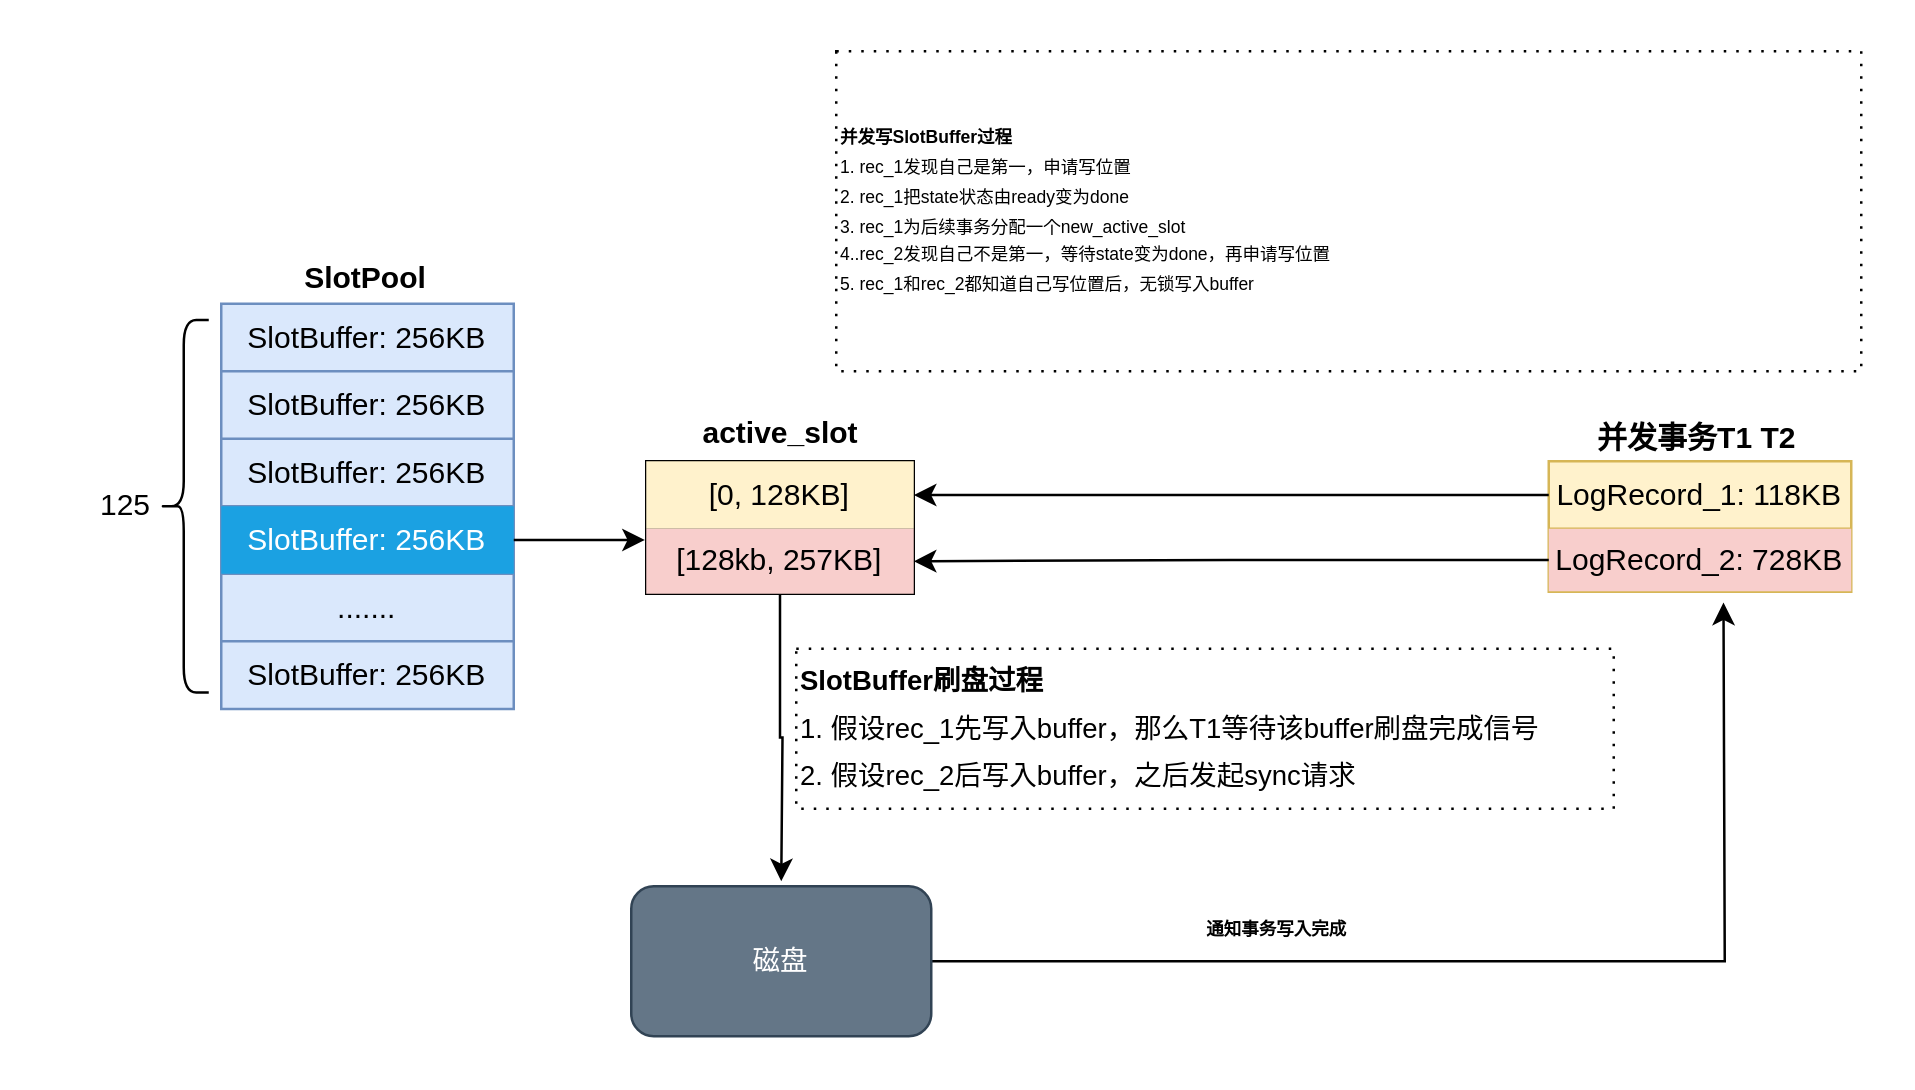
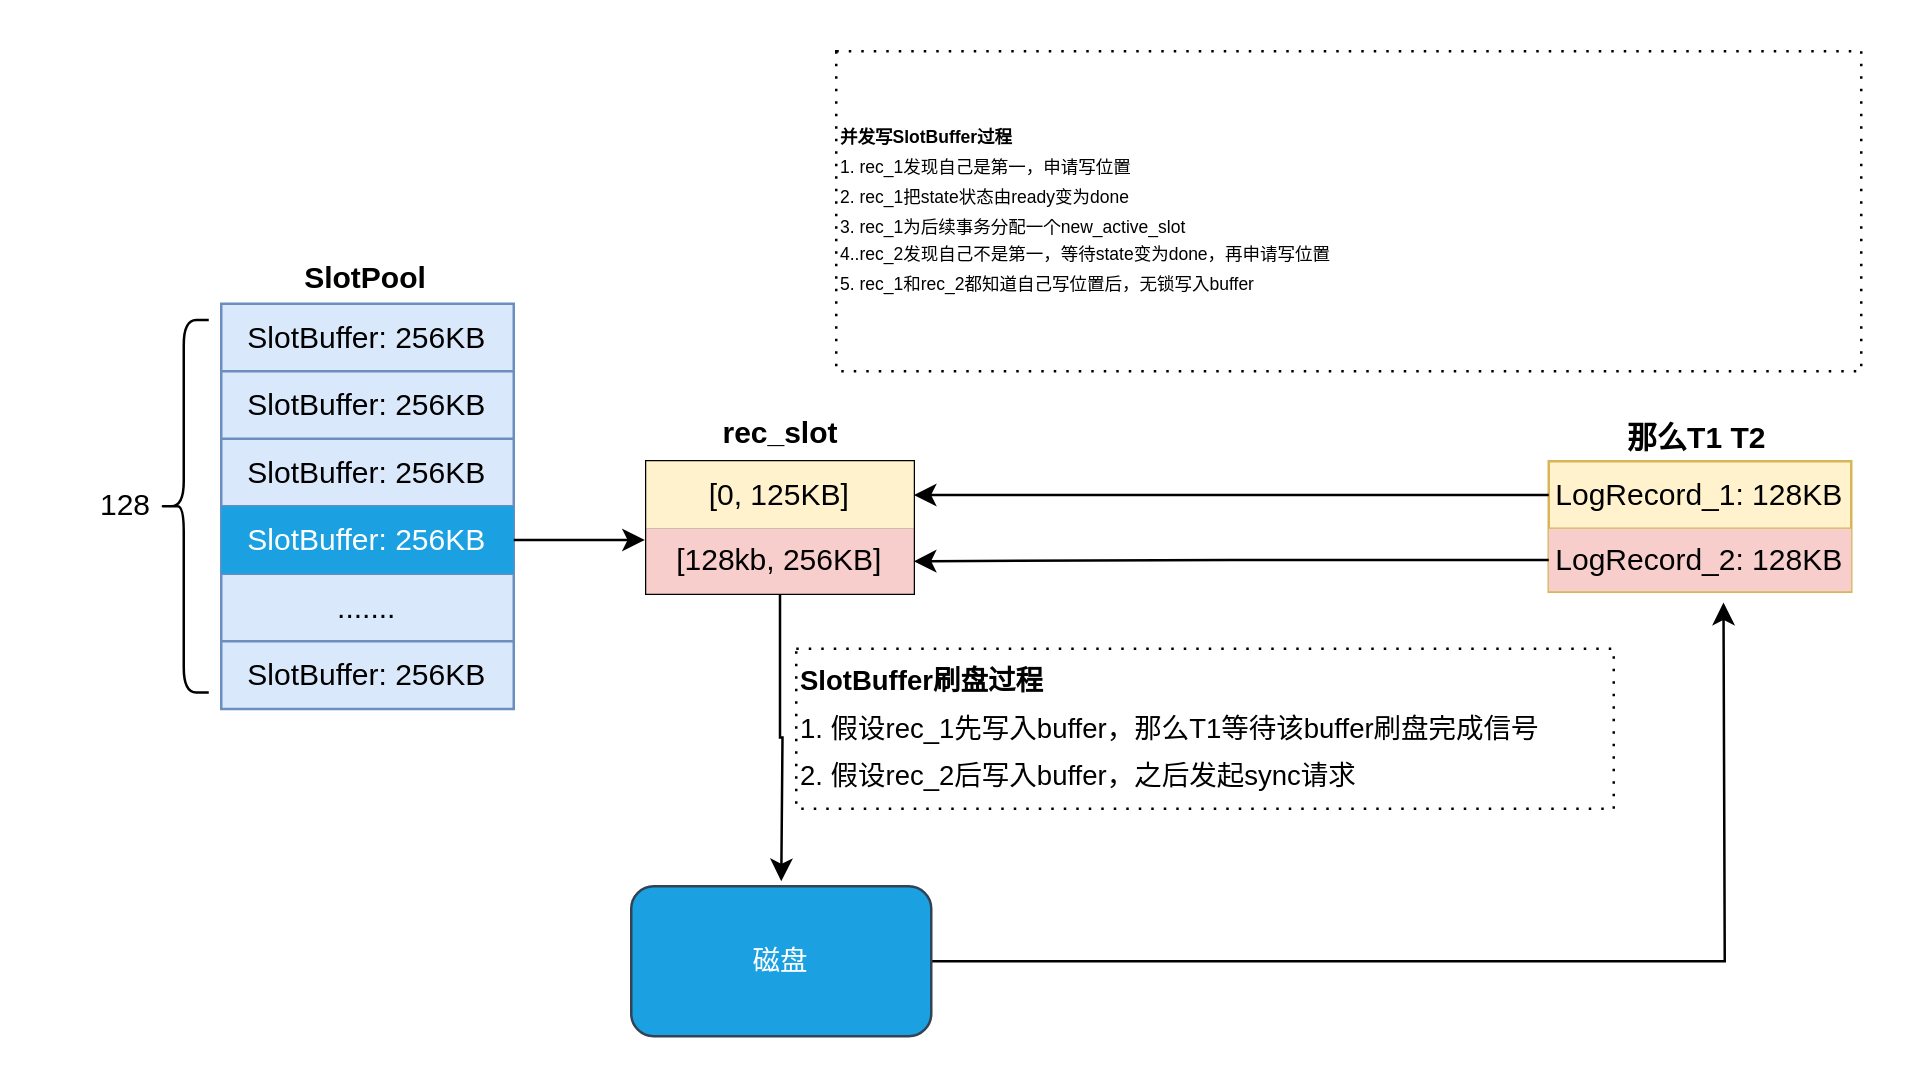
(781, 434) -> (781, 434)
(1698, 439) -> (1698, 439)
(780, 496) -> (780, 496)
(1700, 496) -> (1700, 496)
(126, 506) -> (126, 506)
(780, 561) -> (780, 561)
(1700, 561) -> (1700, 561)
(1278, 931) -> none
(781, 961) -> (781, 961)
